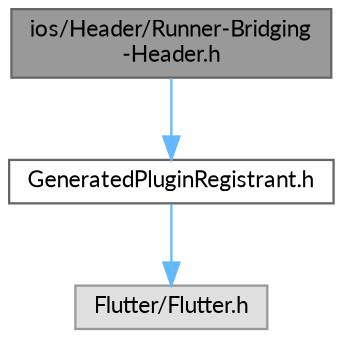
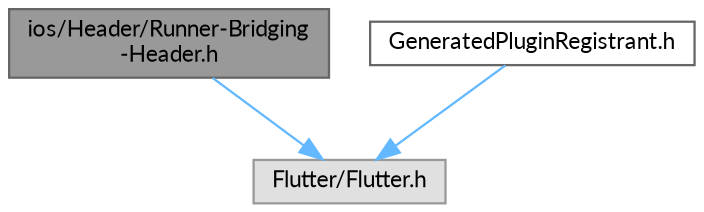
(171, 107) -> (258, 112)
